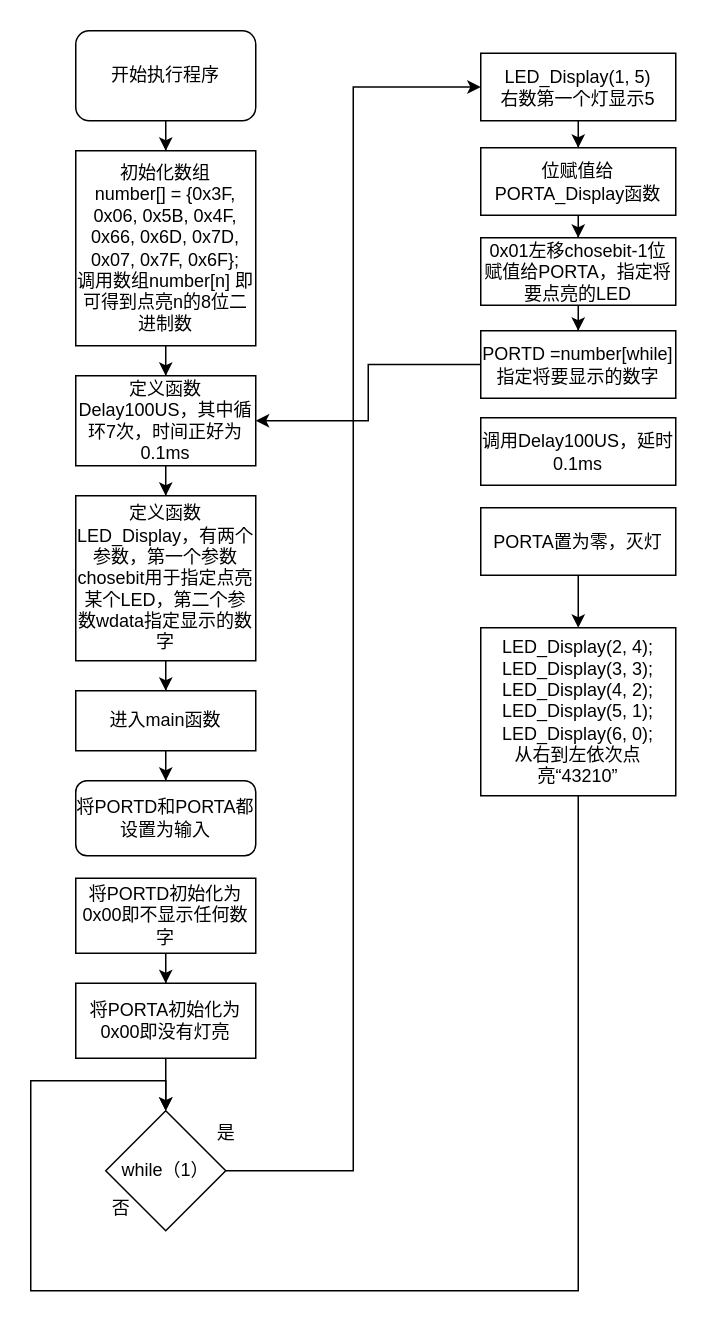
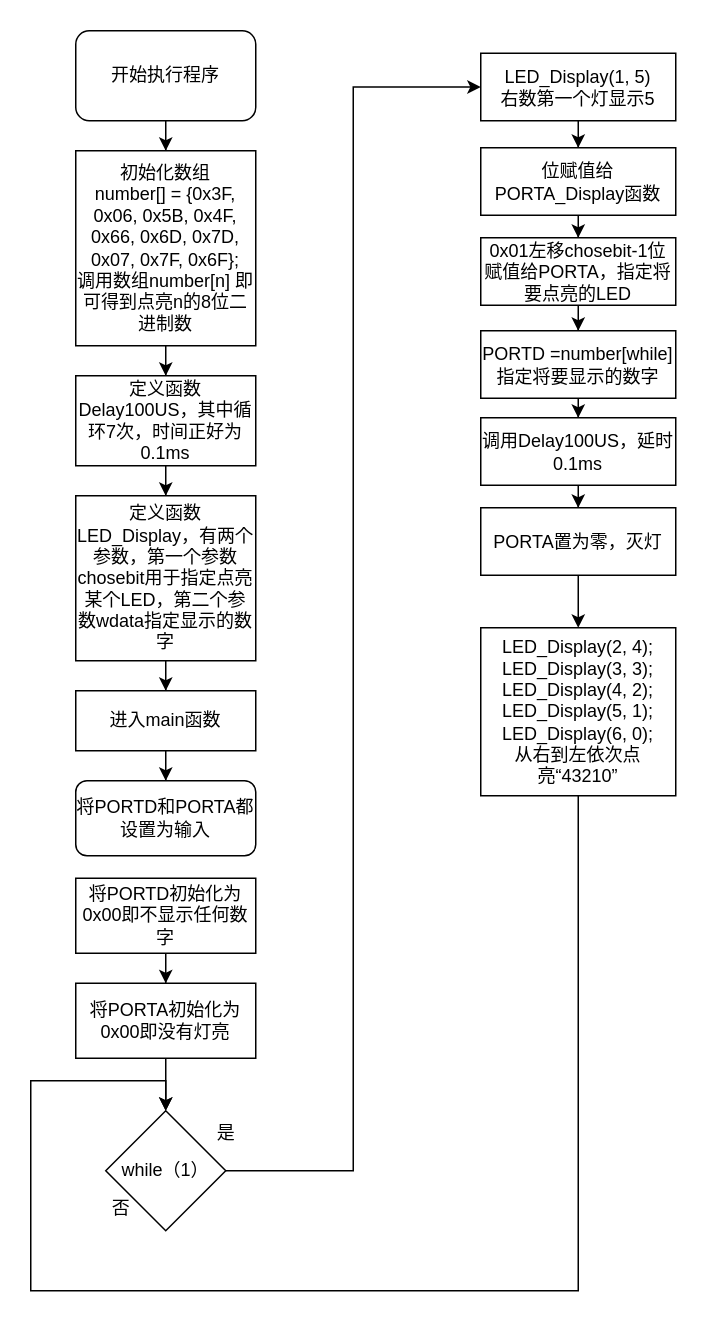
(368, 388) -> (578, 408)
none -> (578, 496)
